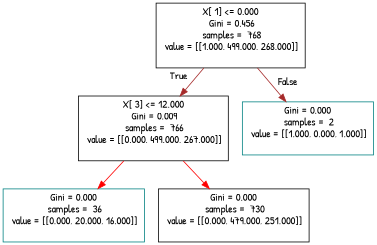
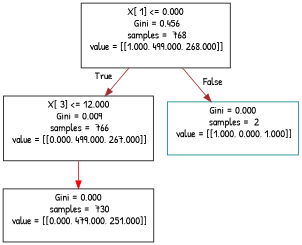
(74, 215) -> none
